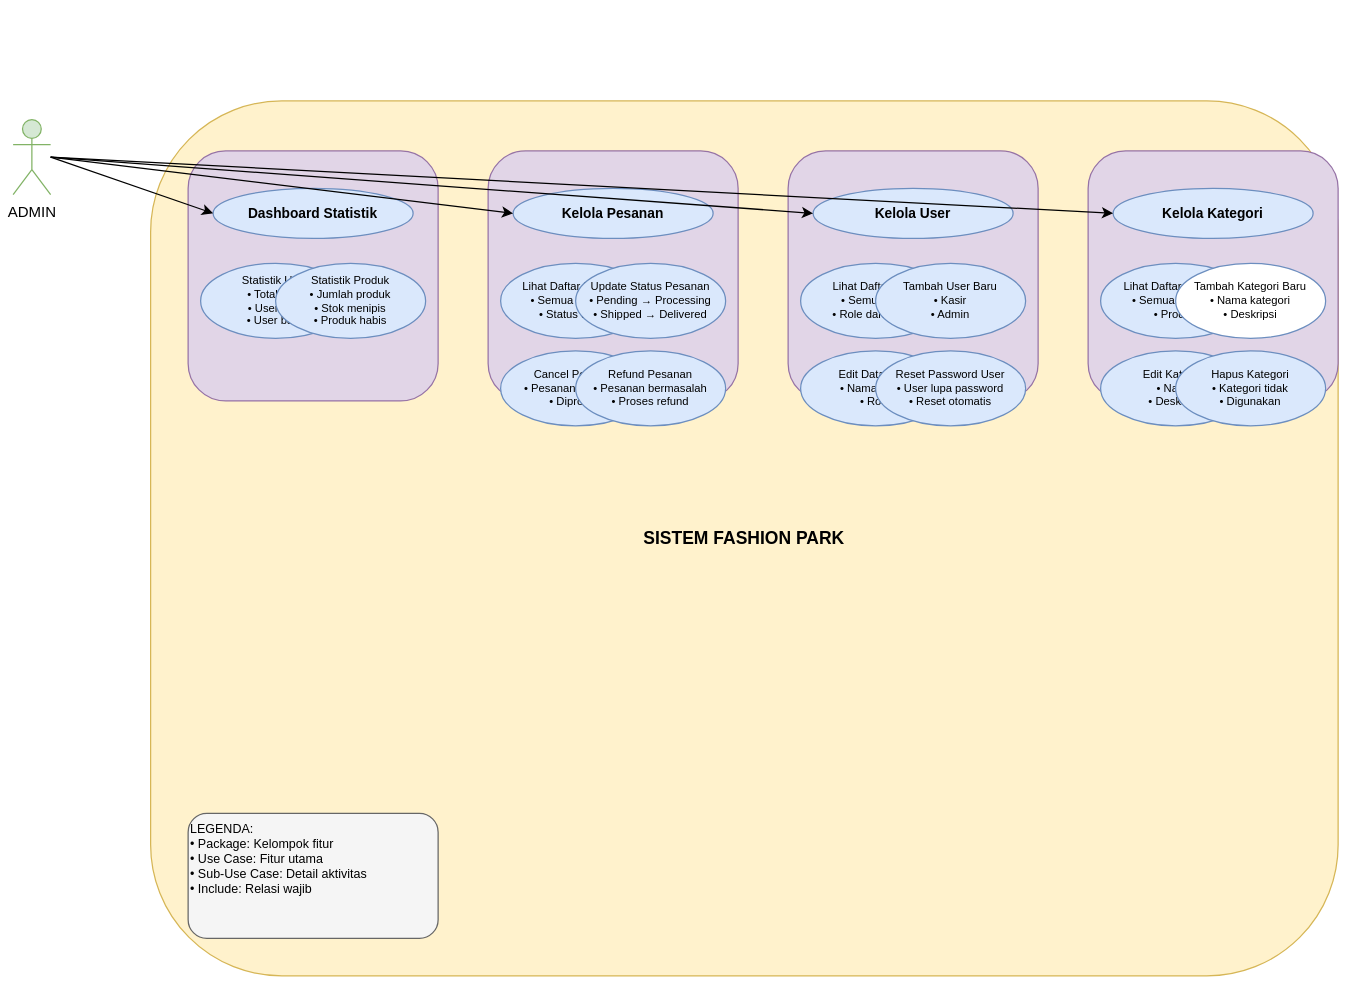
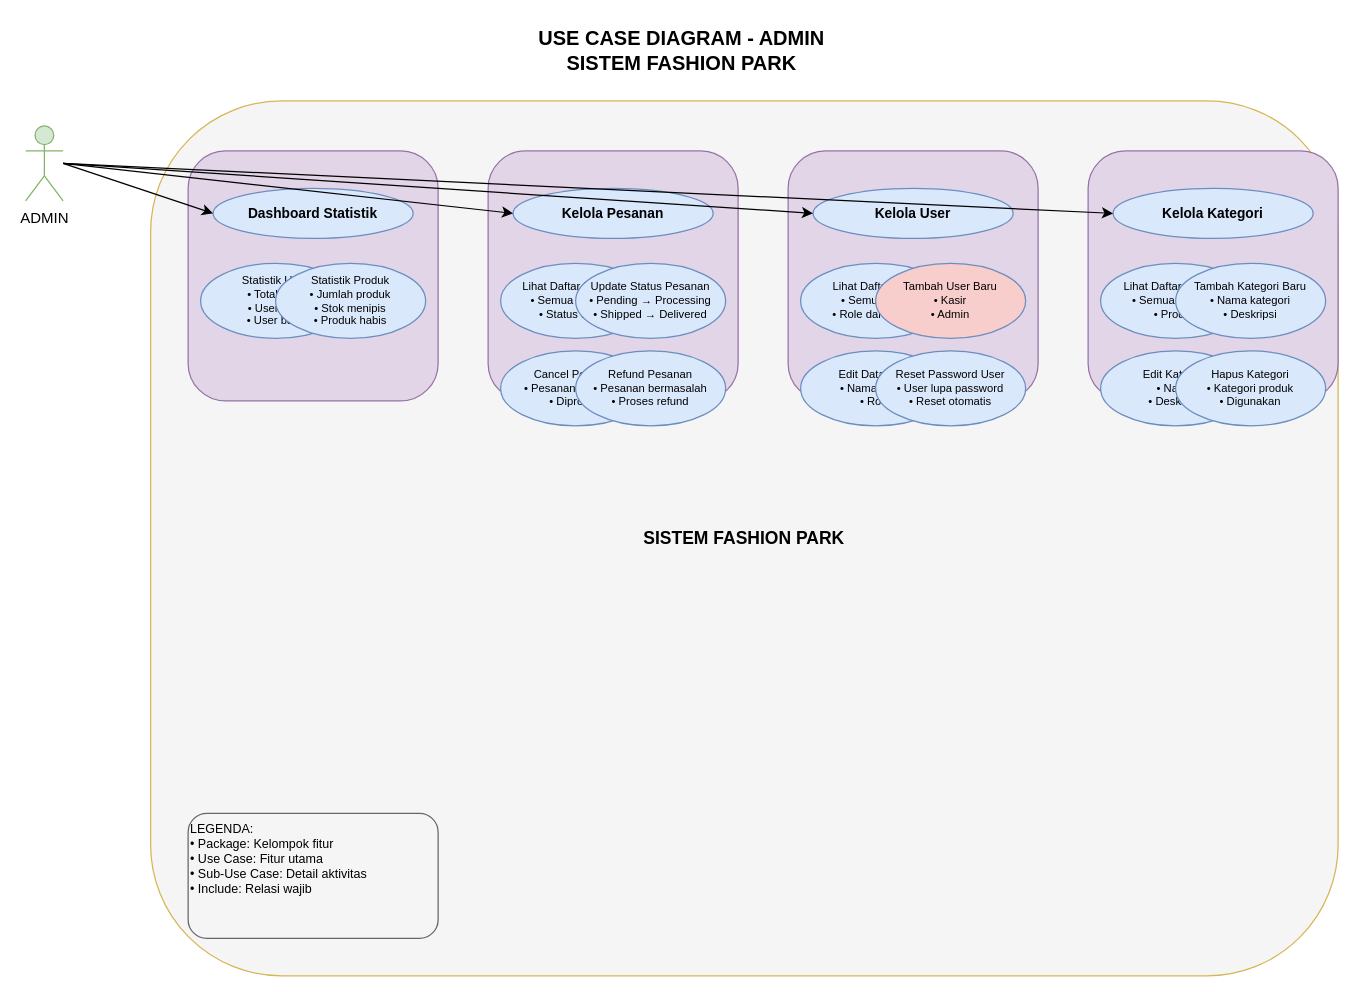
none -> (682, 51)
(32, 157) -> (44, 163)
(951, 301) -> (951, 301)
(1251, 301) -> (1251, 301)
(1251, 388) -> (1251, 388)
(744, 538) -> (744, 538)
